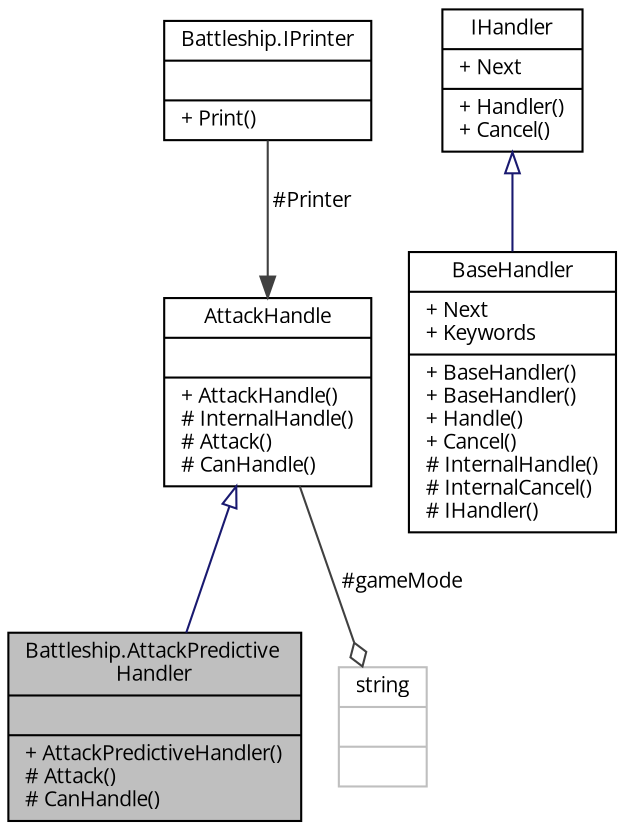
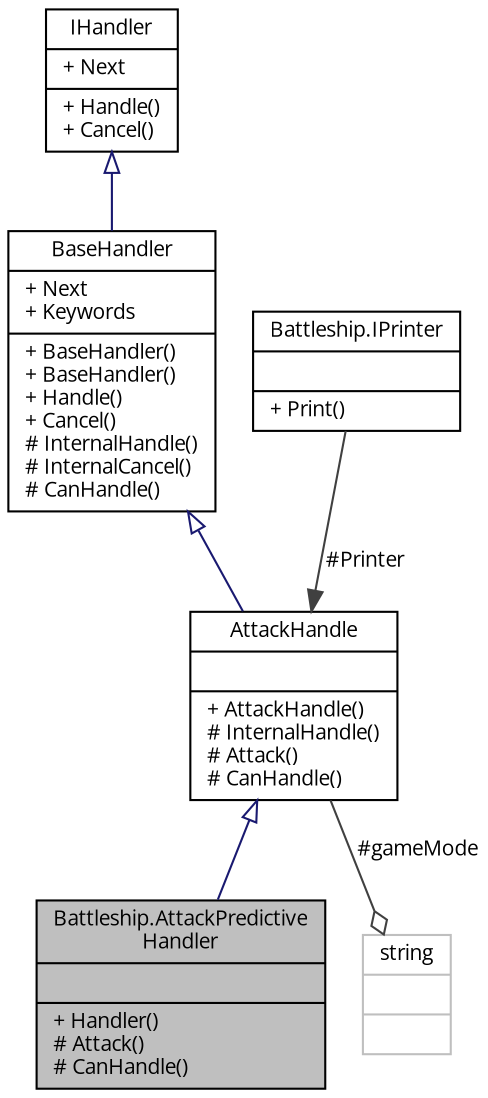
(512, 108) -> (112, 108)
(483, 511) -> (93, 490)
none -> (221, 571)
(155, 754) -> (107, 1022)
